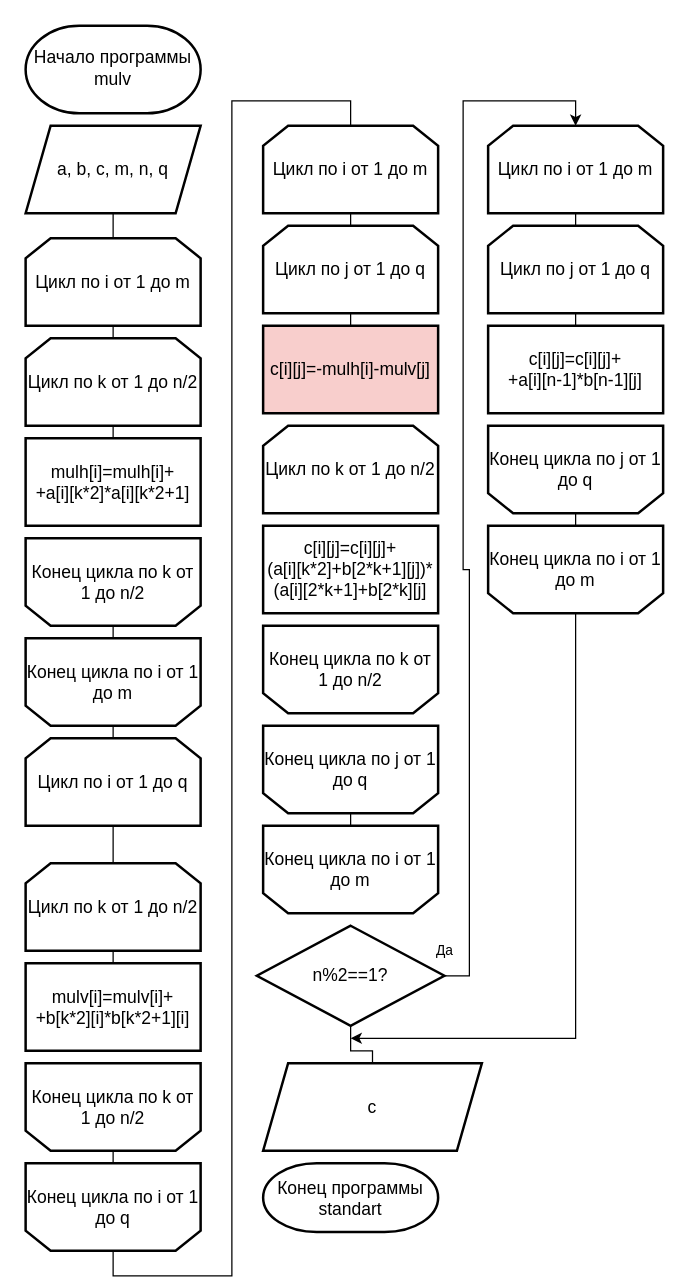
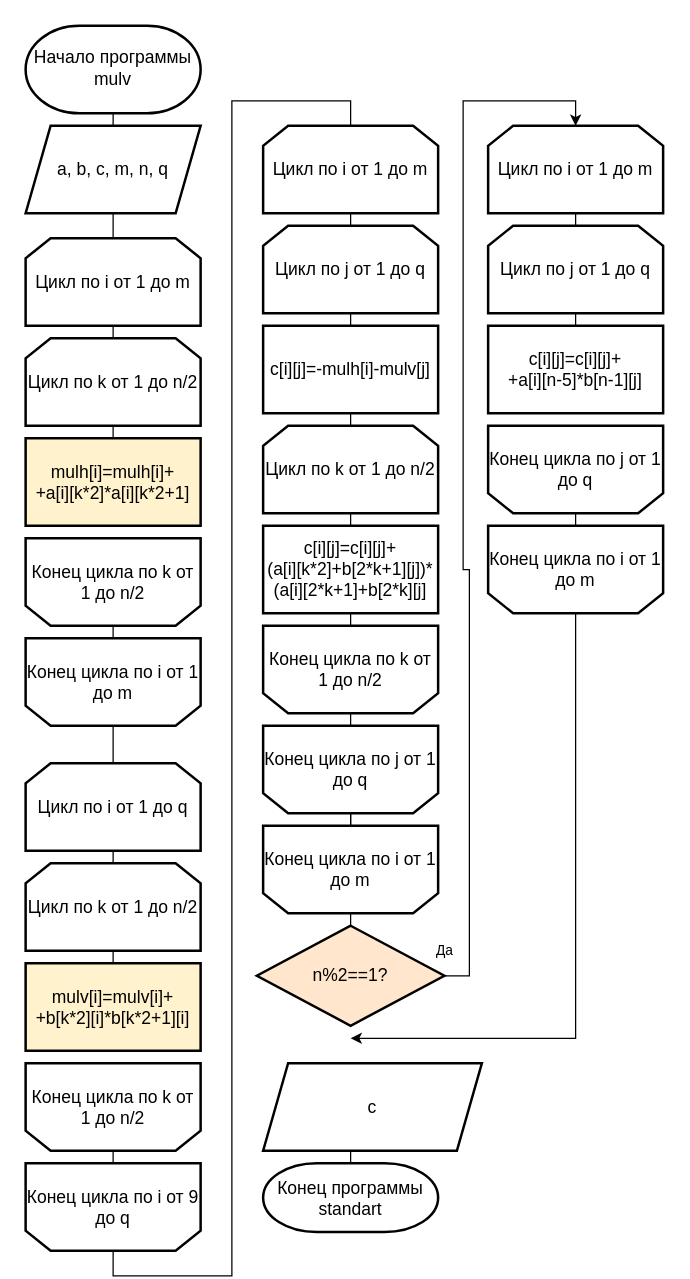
none -> (113, 119)
(351, 369) -> (351, 369)
(576, 369) -> (576, 369)
none -> (351, 419)
(113, 482) -> (113, 482)
(113, 782) -> (113, 807)
(351, 976) -> (351, 976)
(113, 1007) -> (113, 1007)
(355, 1051) -> none
none -> (351, 1156)
(113, 1207) -> (113, 1207)
